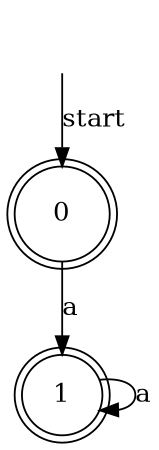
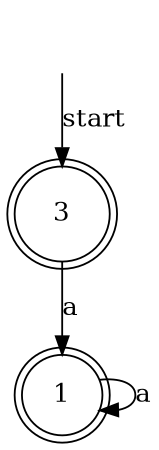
(62, 214) -> (62, 214)
